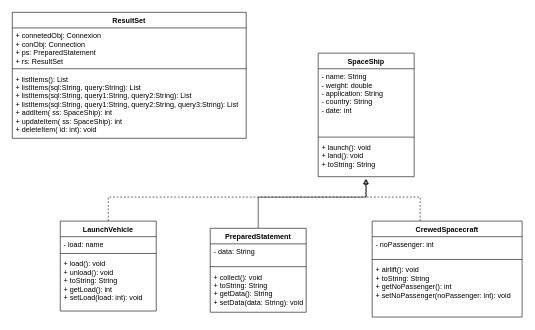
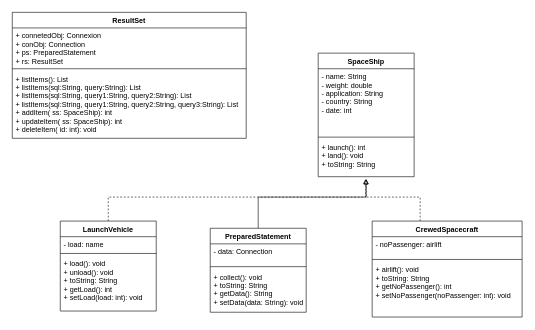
(349, 148) -> (347, 148)
(408, 245) -> (414, 245)
(238, 252) -> (246, 252)
